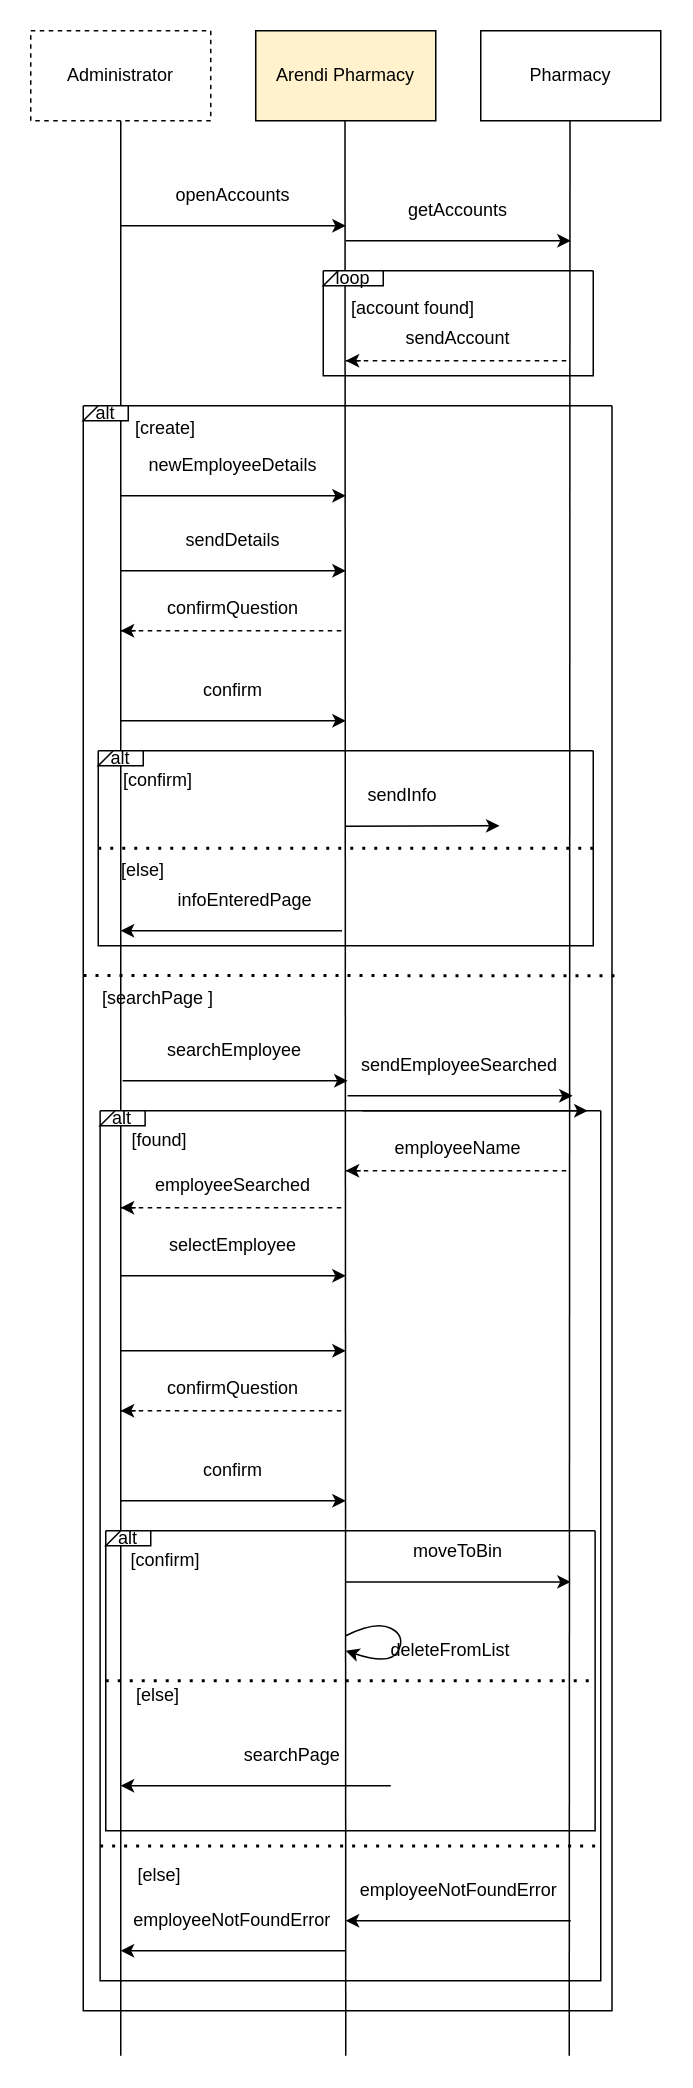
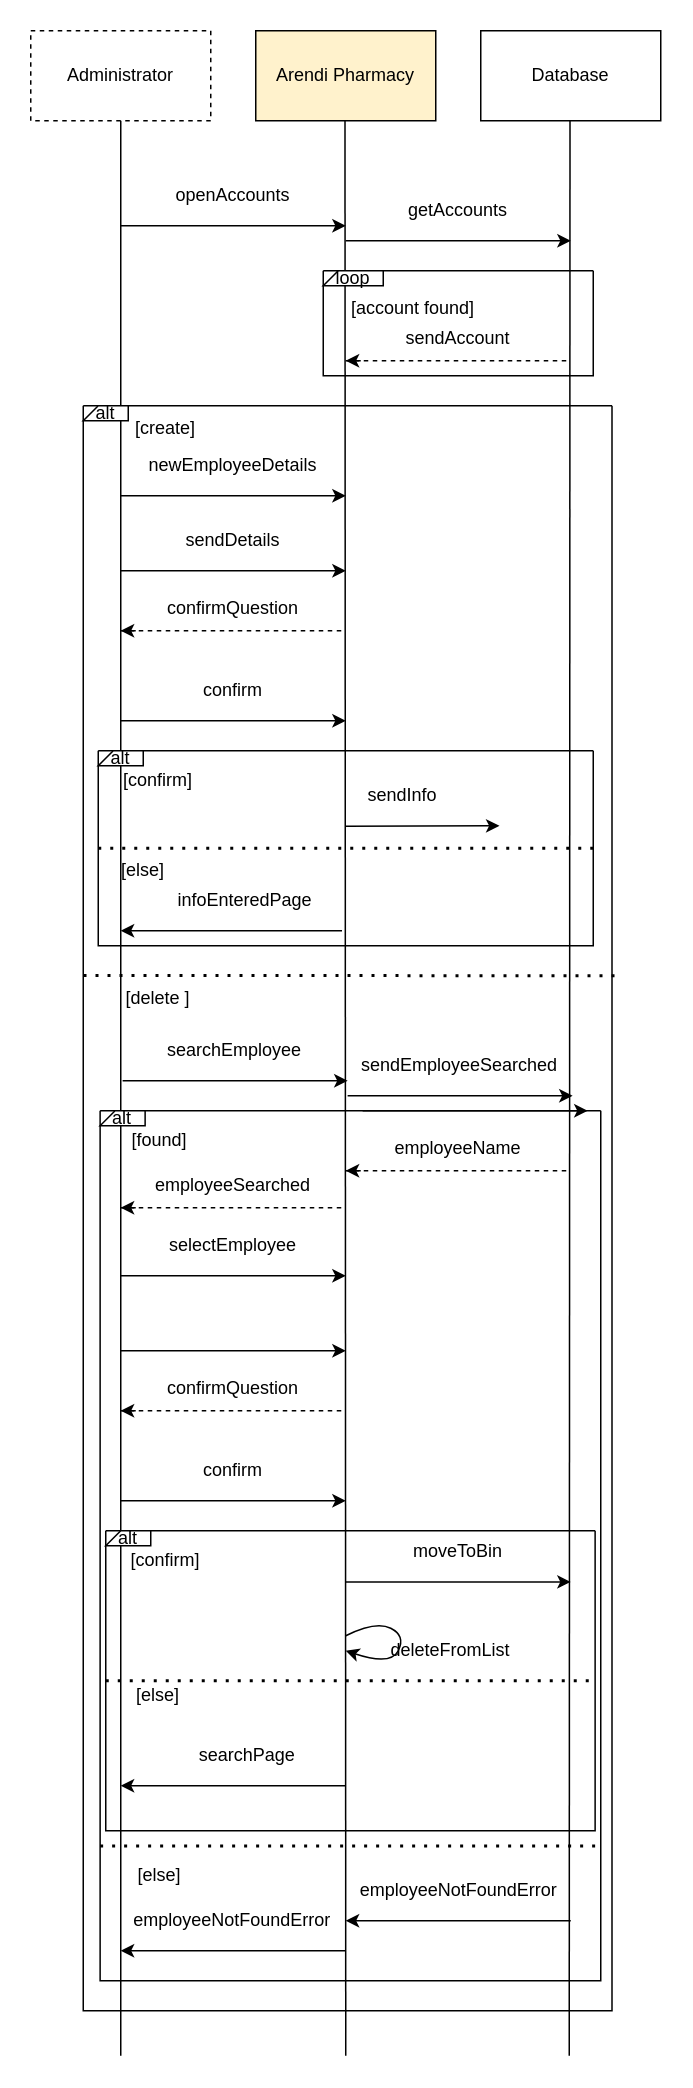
(571, 76) -> (571, 76)
(158, 998) -> (158, 998)
(291, 1756) -> (246, 1756)
